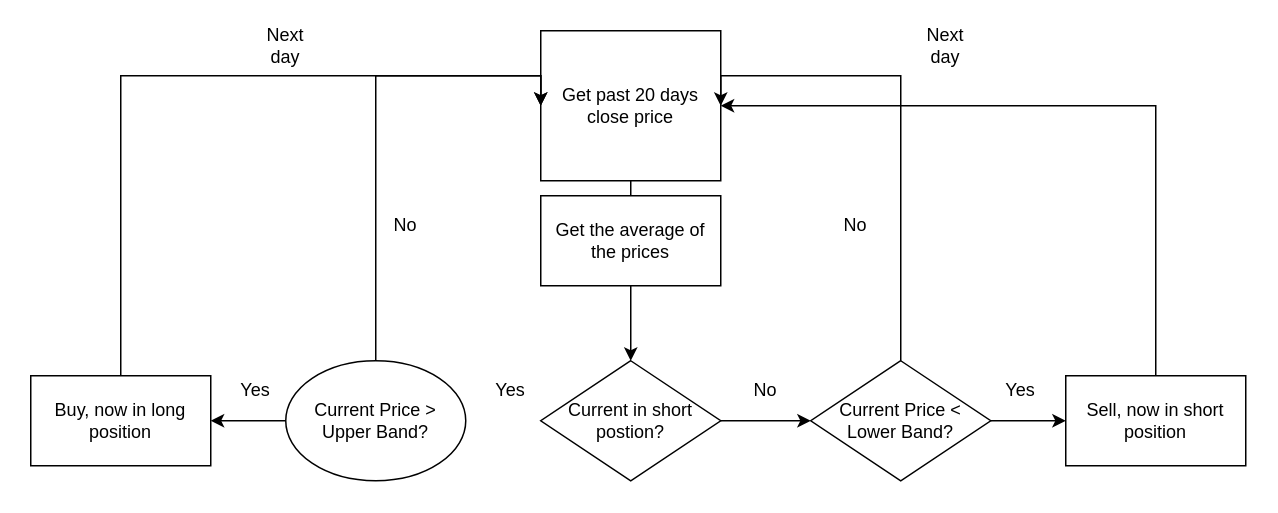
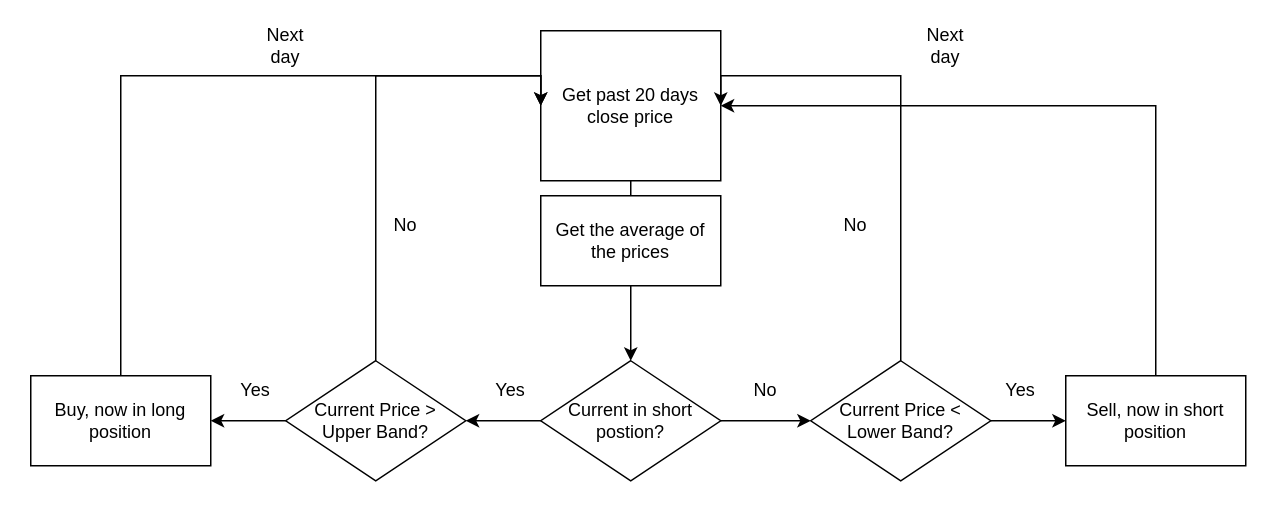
(376, 421) -> (376, 421)
none -> (509, 421)
